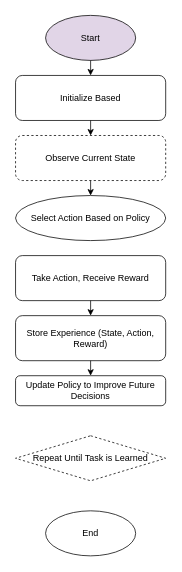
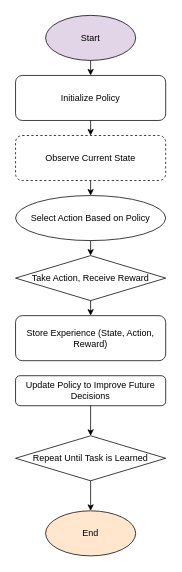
(90, 98) -> (90, 98)
none -> (90, 245)
(90, 278) -> (90, 278)
(90, 365) -> none
none -> (90, 417)
(90, 458) -> (90, 458)
none -> (90, 492)
(90, 533) -> (90, 533)
